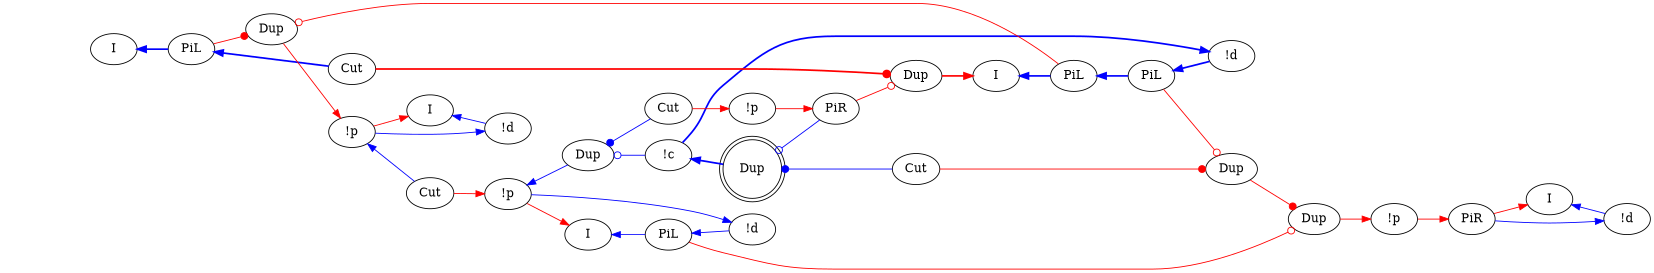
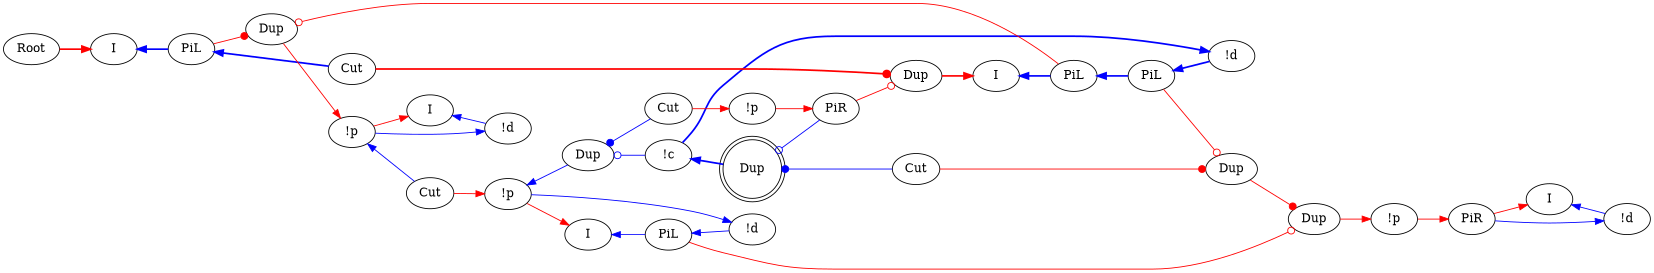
none -> (31, 49)
